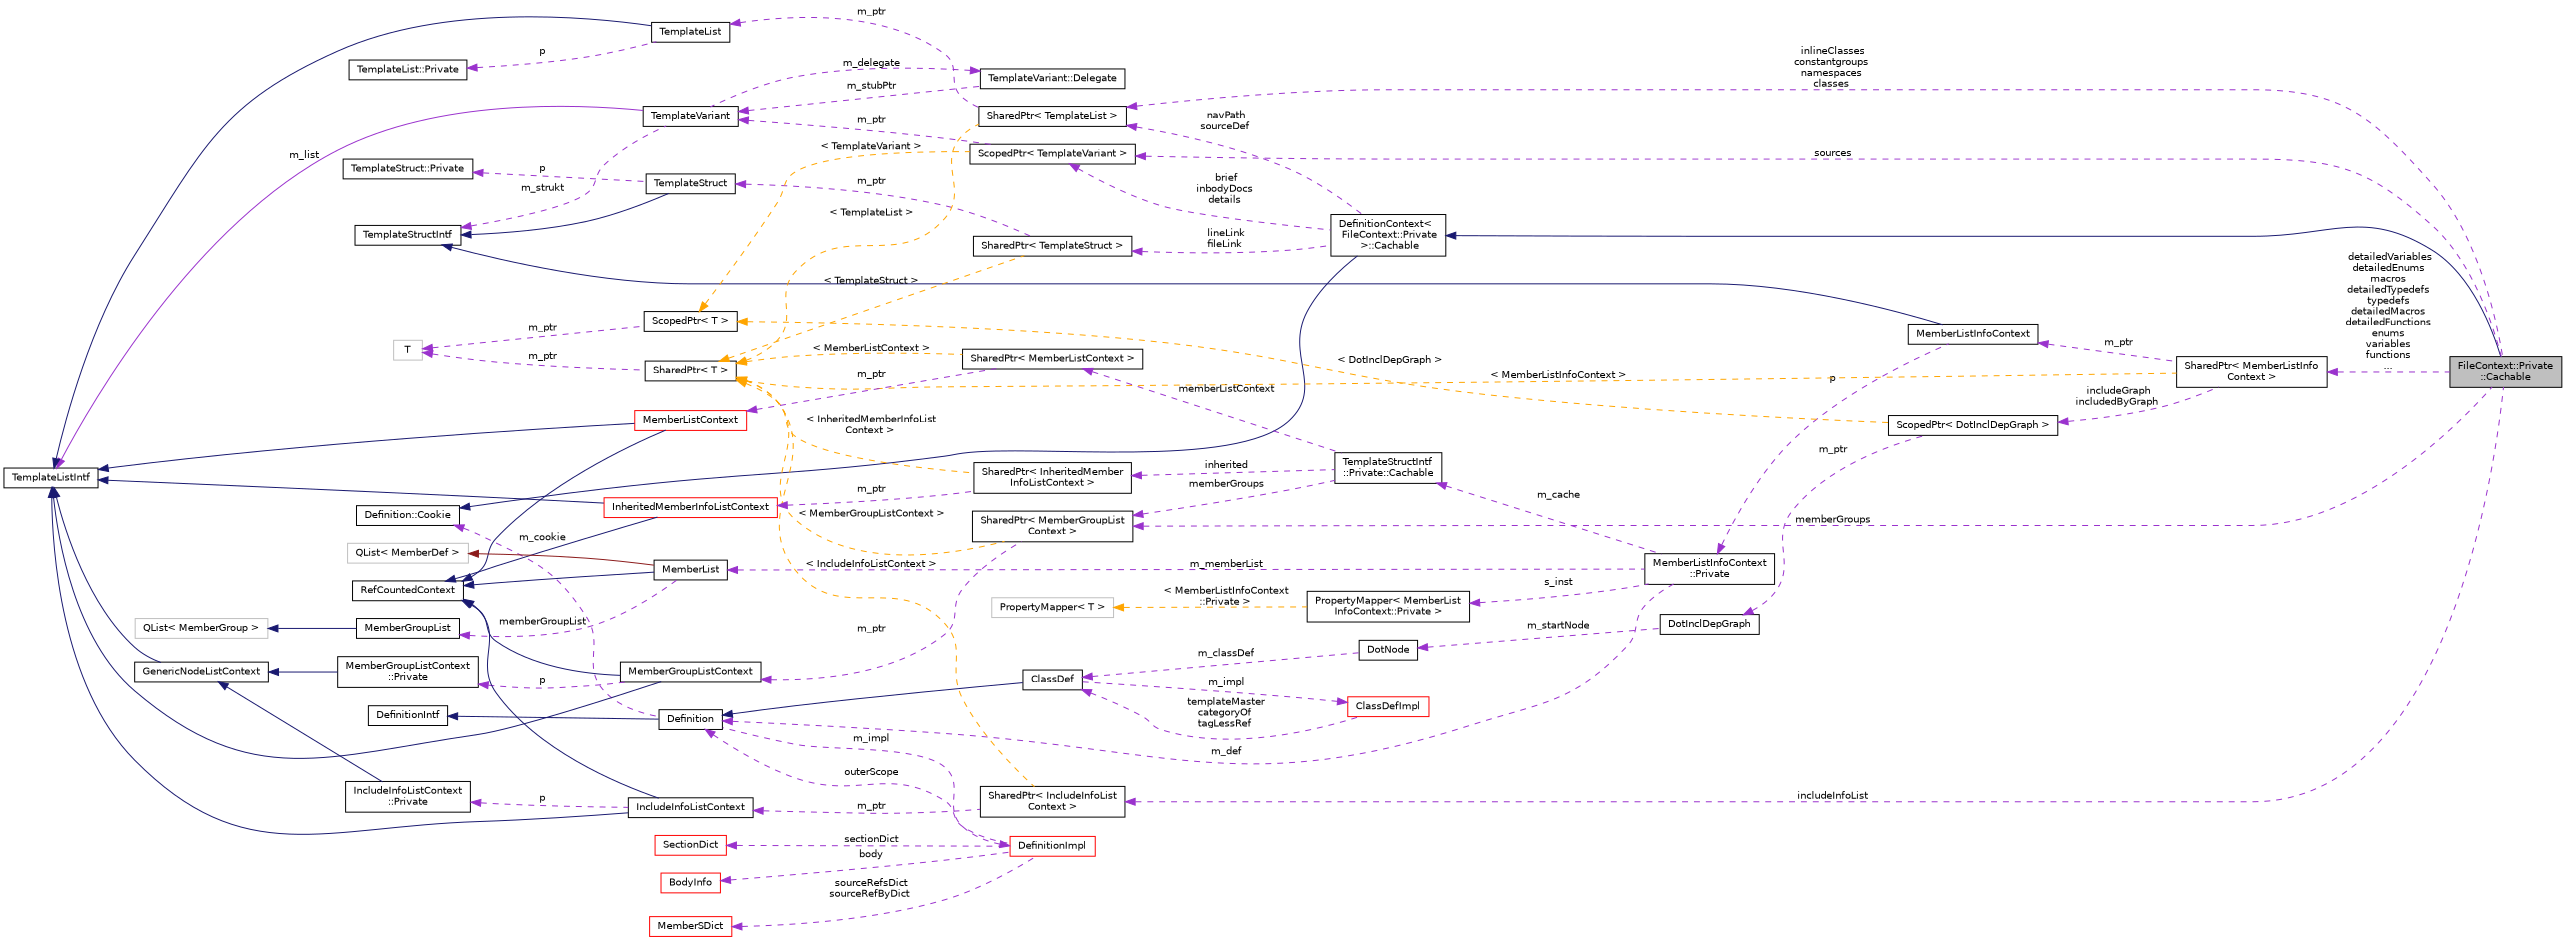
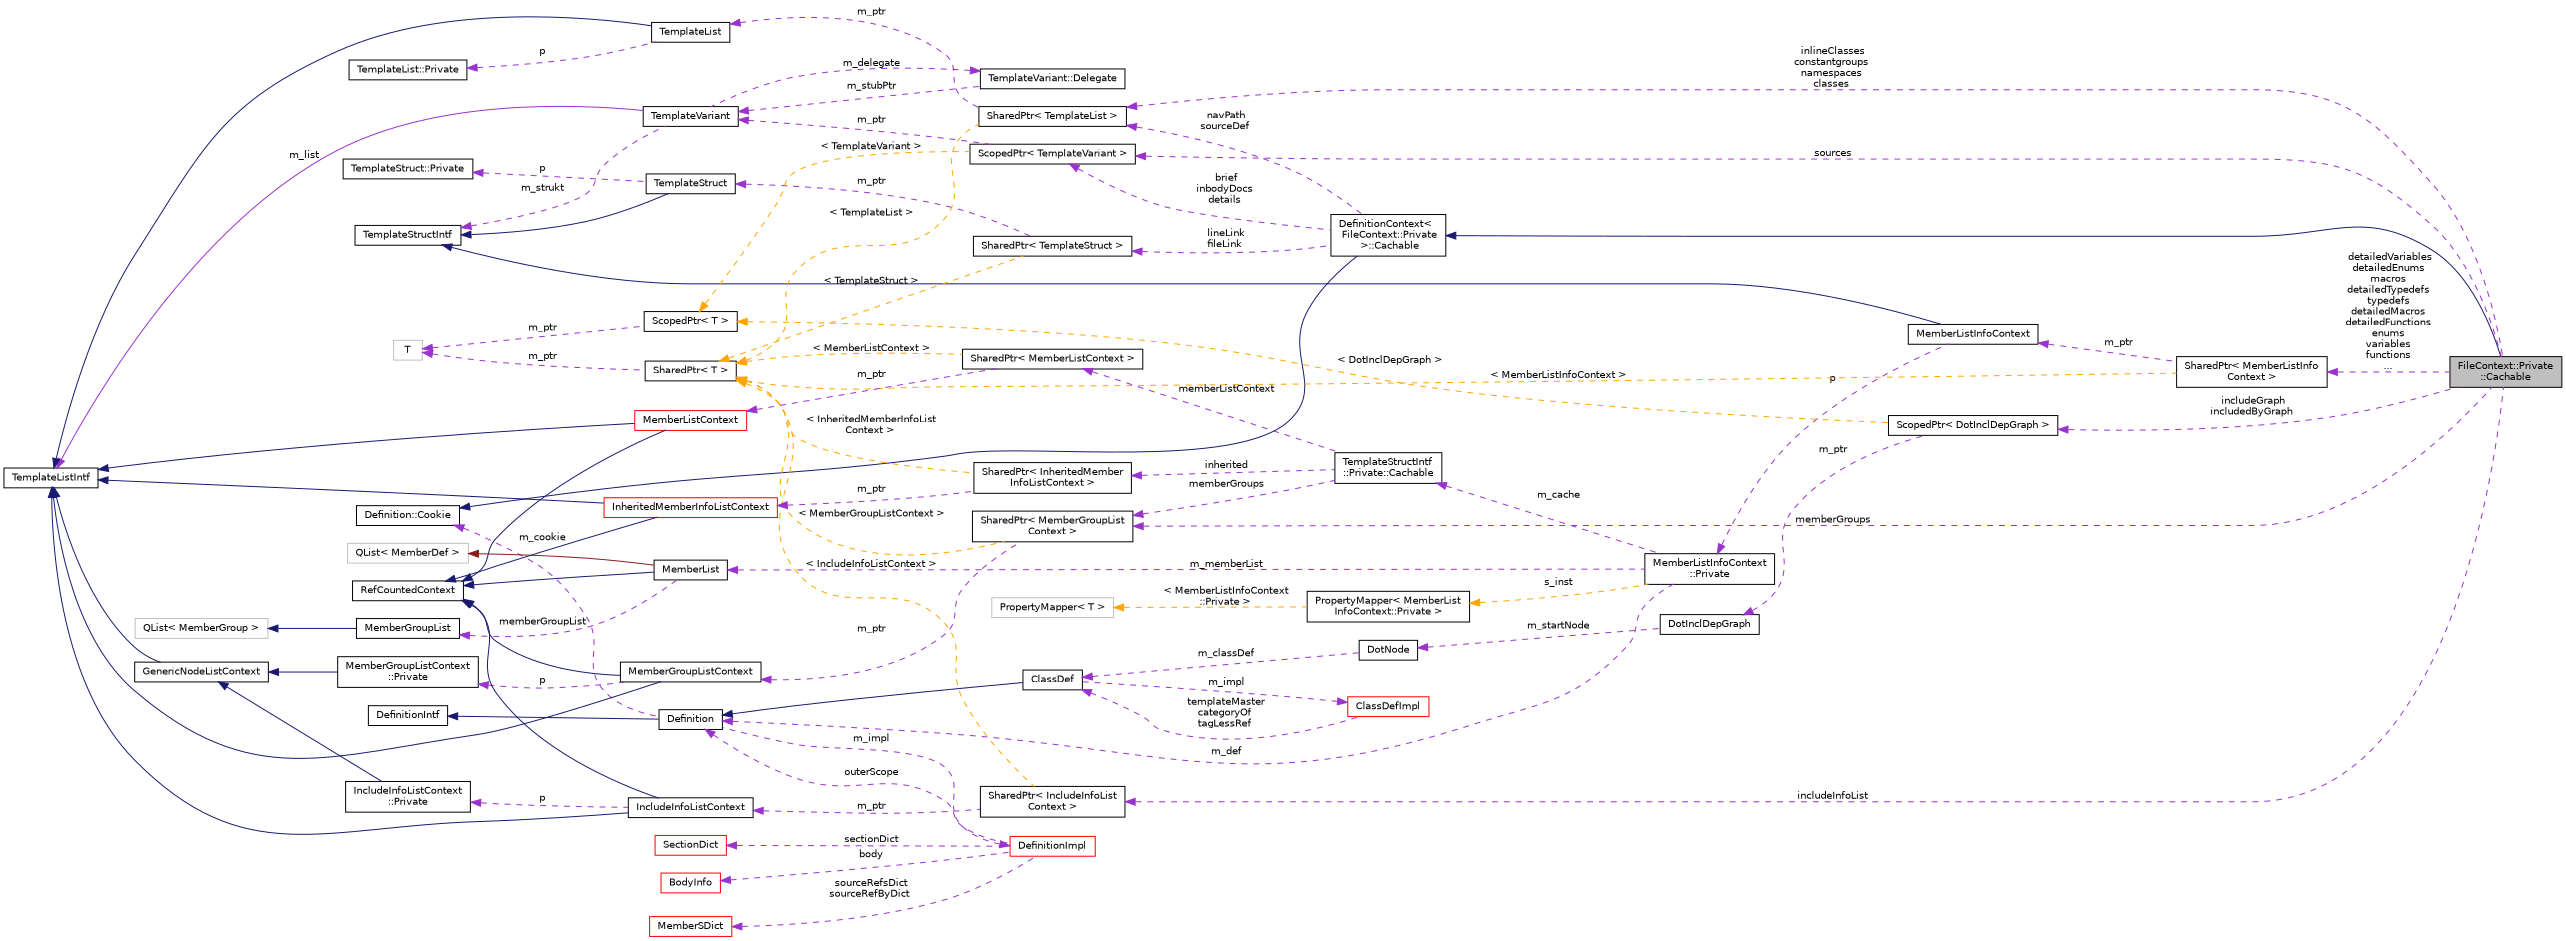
(2145, 411) -> (2265, 425)
(1564, 596) -> (1564, 596)
